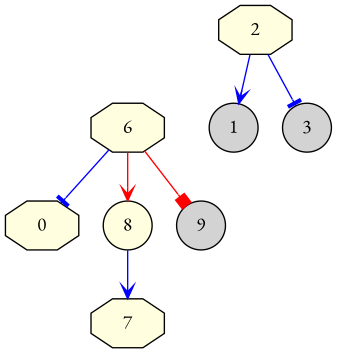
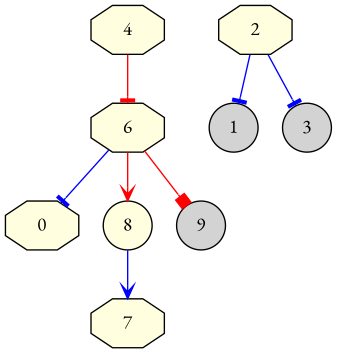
none -> (128, 30)
(245, 76) -> (245, 76)
